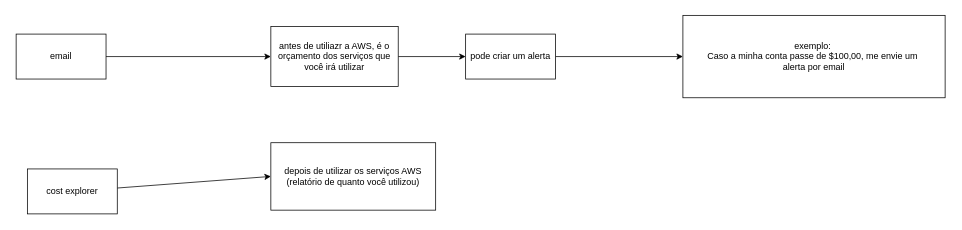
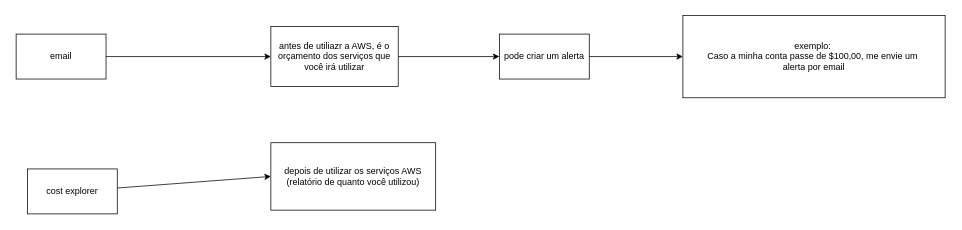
(510, 57) -> (544, 57)
